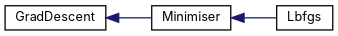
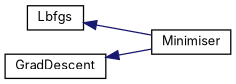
(260, 18) -> (124, 30)
